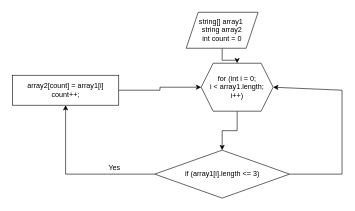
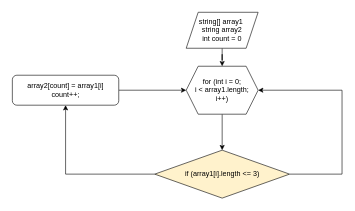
(237, 87) -> (222, 90)
(66, 90) -> (66, 90)
(114, 168) -> none
(222, 174) -> (222, 174)
